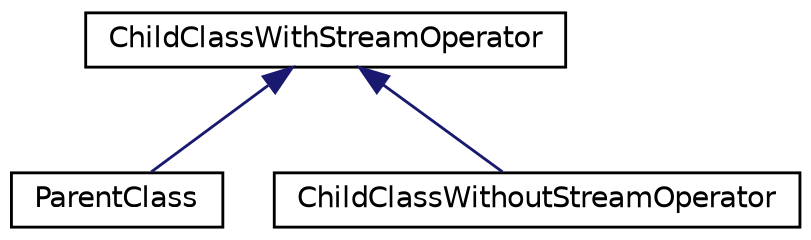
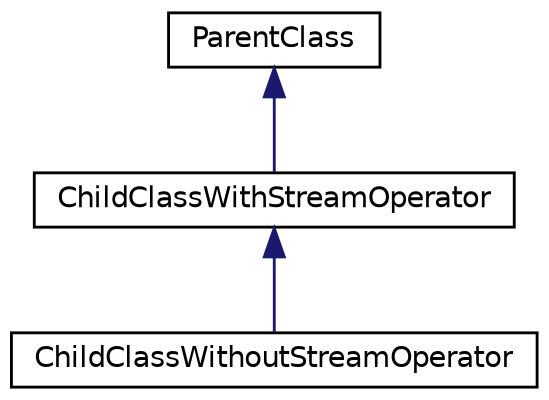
(210, 129) -> (274, 135)
